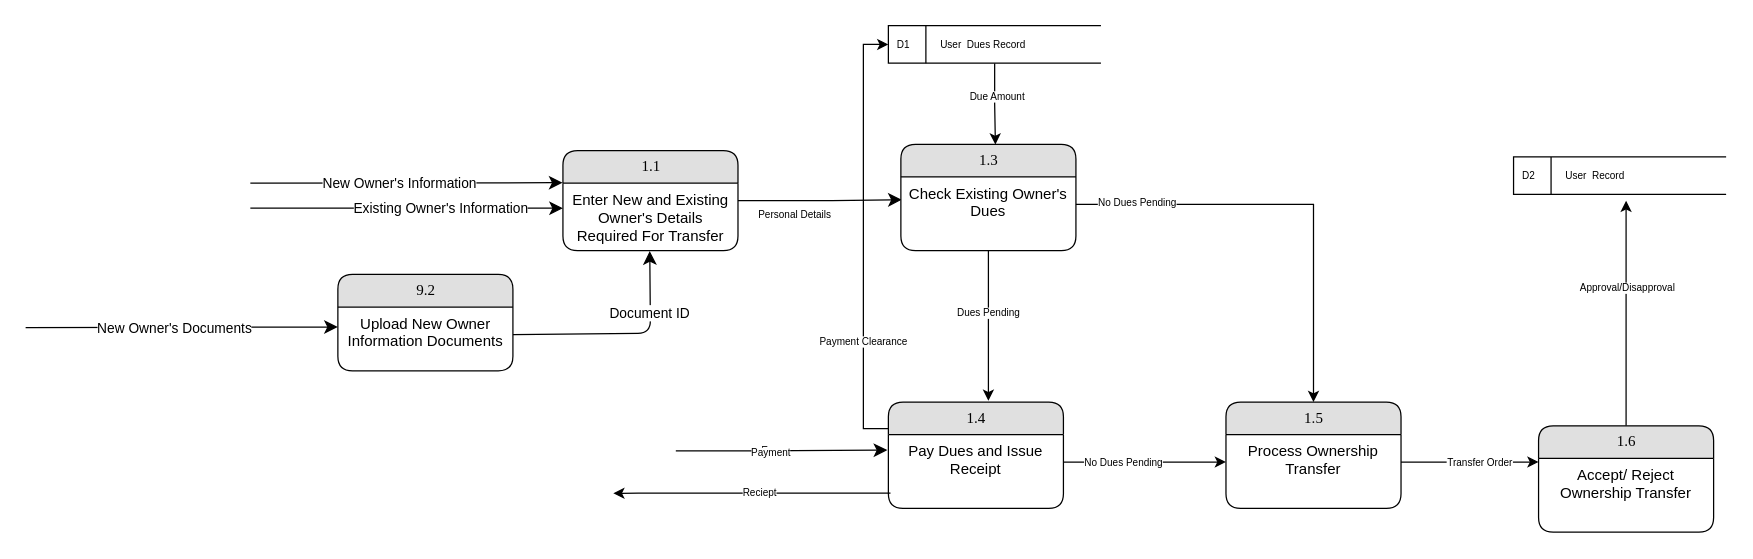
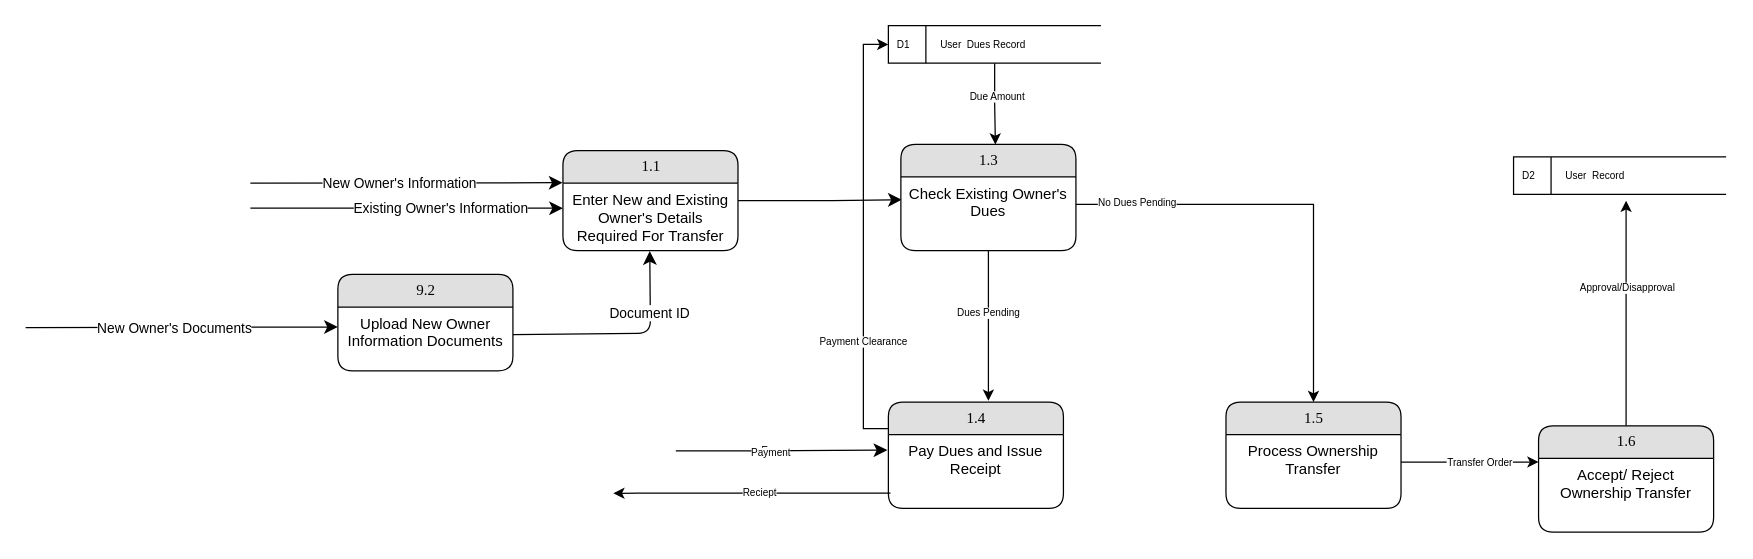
(794, 213) -> none
(1140, 462) -> none
